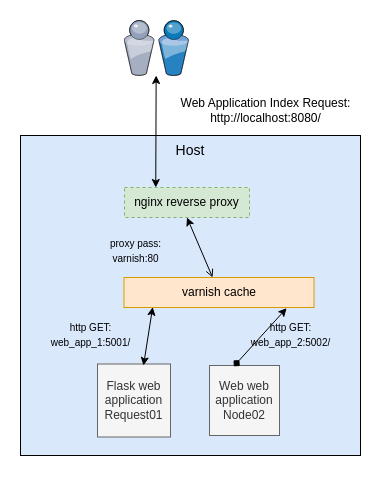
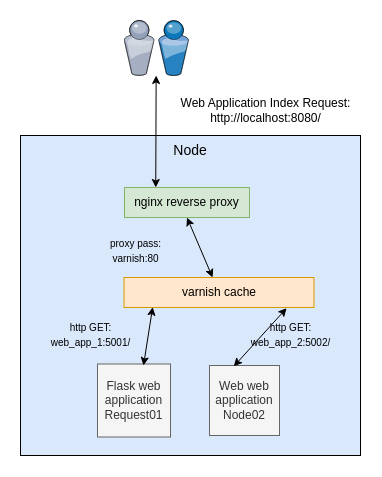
(191, 151) -> (191, 151)
(187, 203) -> (187, 203)
(210, 272) -> (209, 270)
(240, 360) -> (239, 361)
